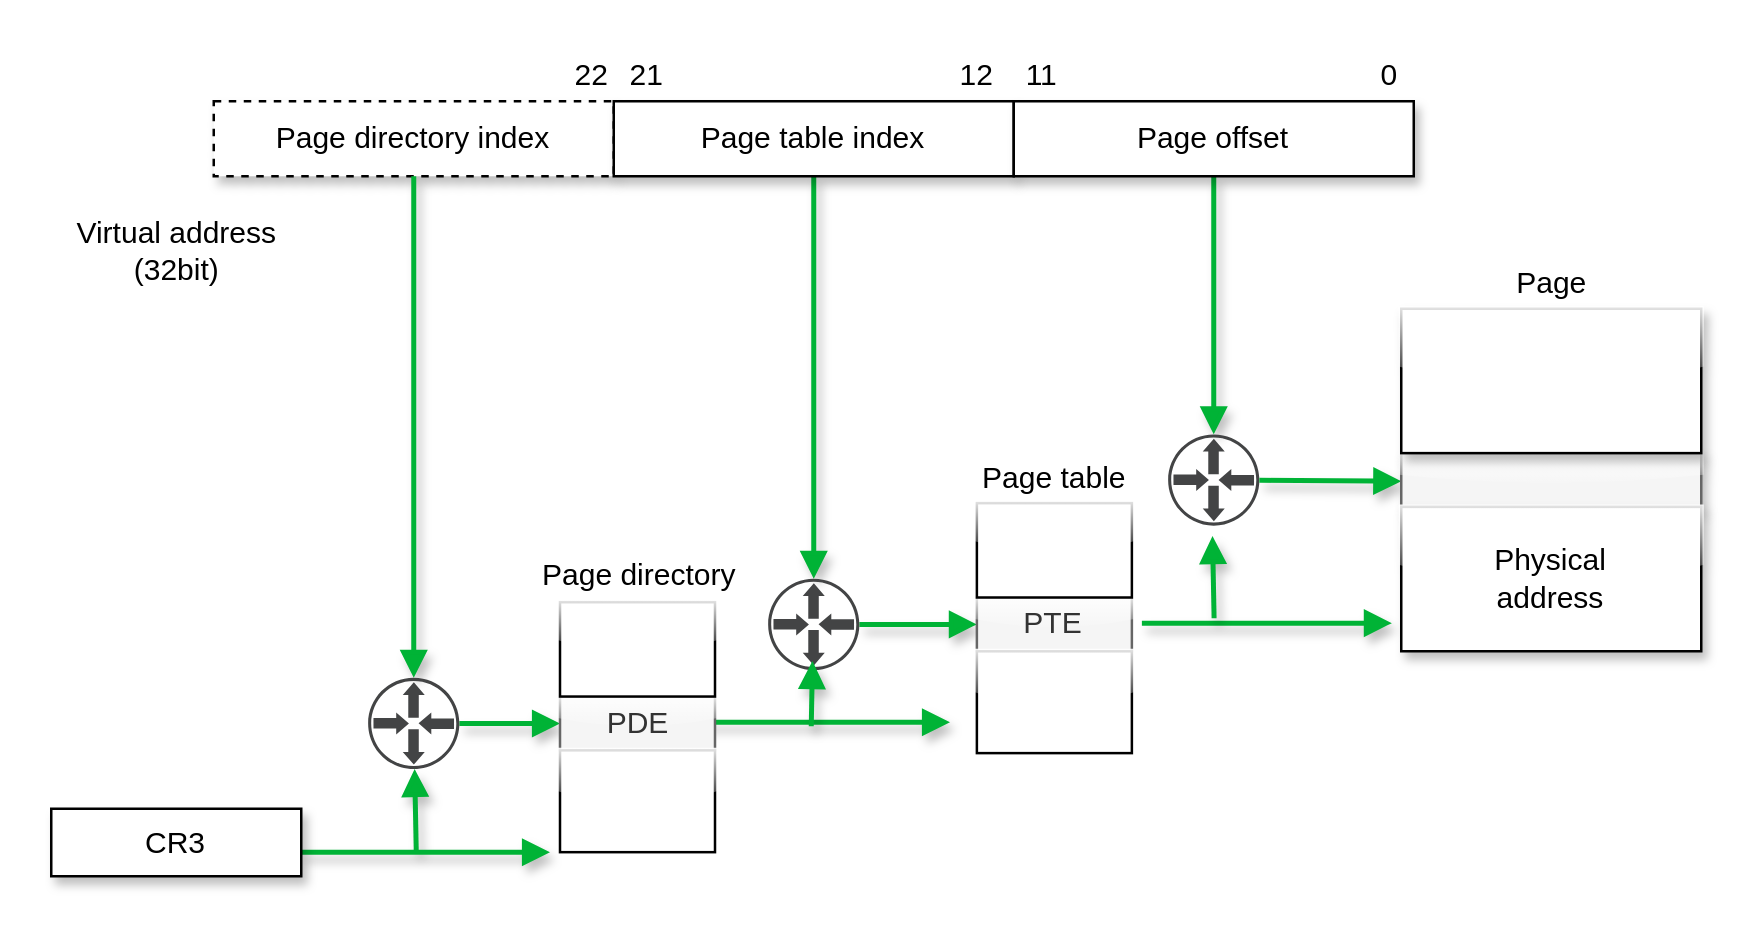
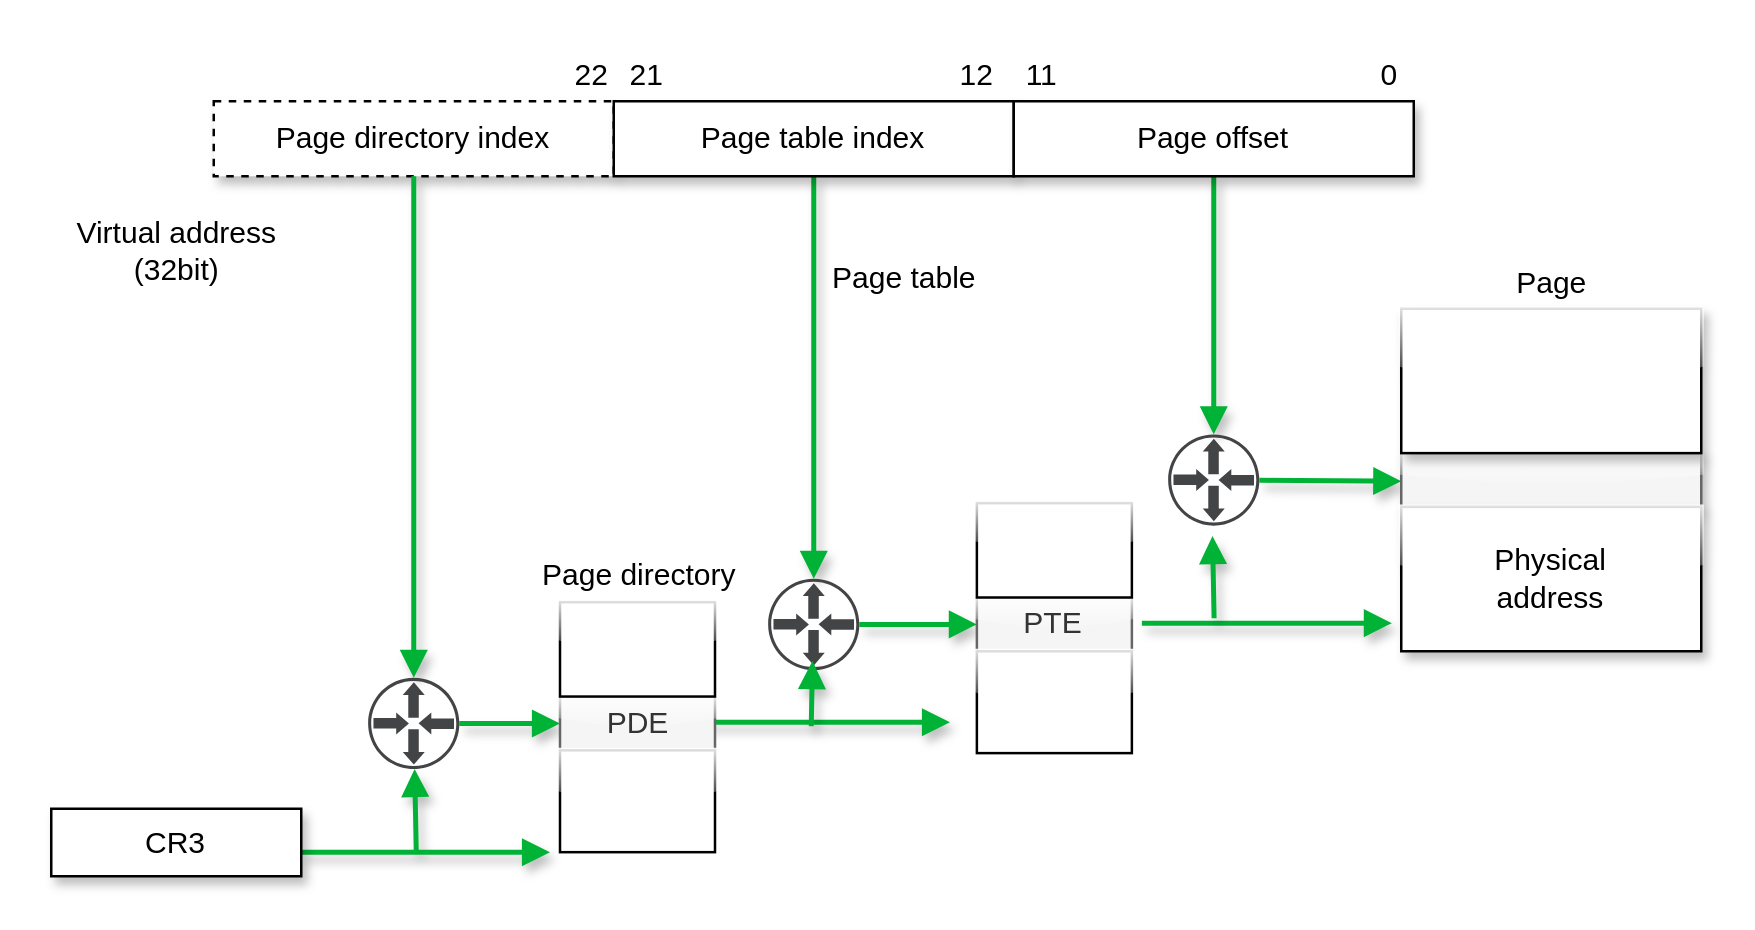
(1054, 478) -> (904, 278)
